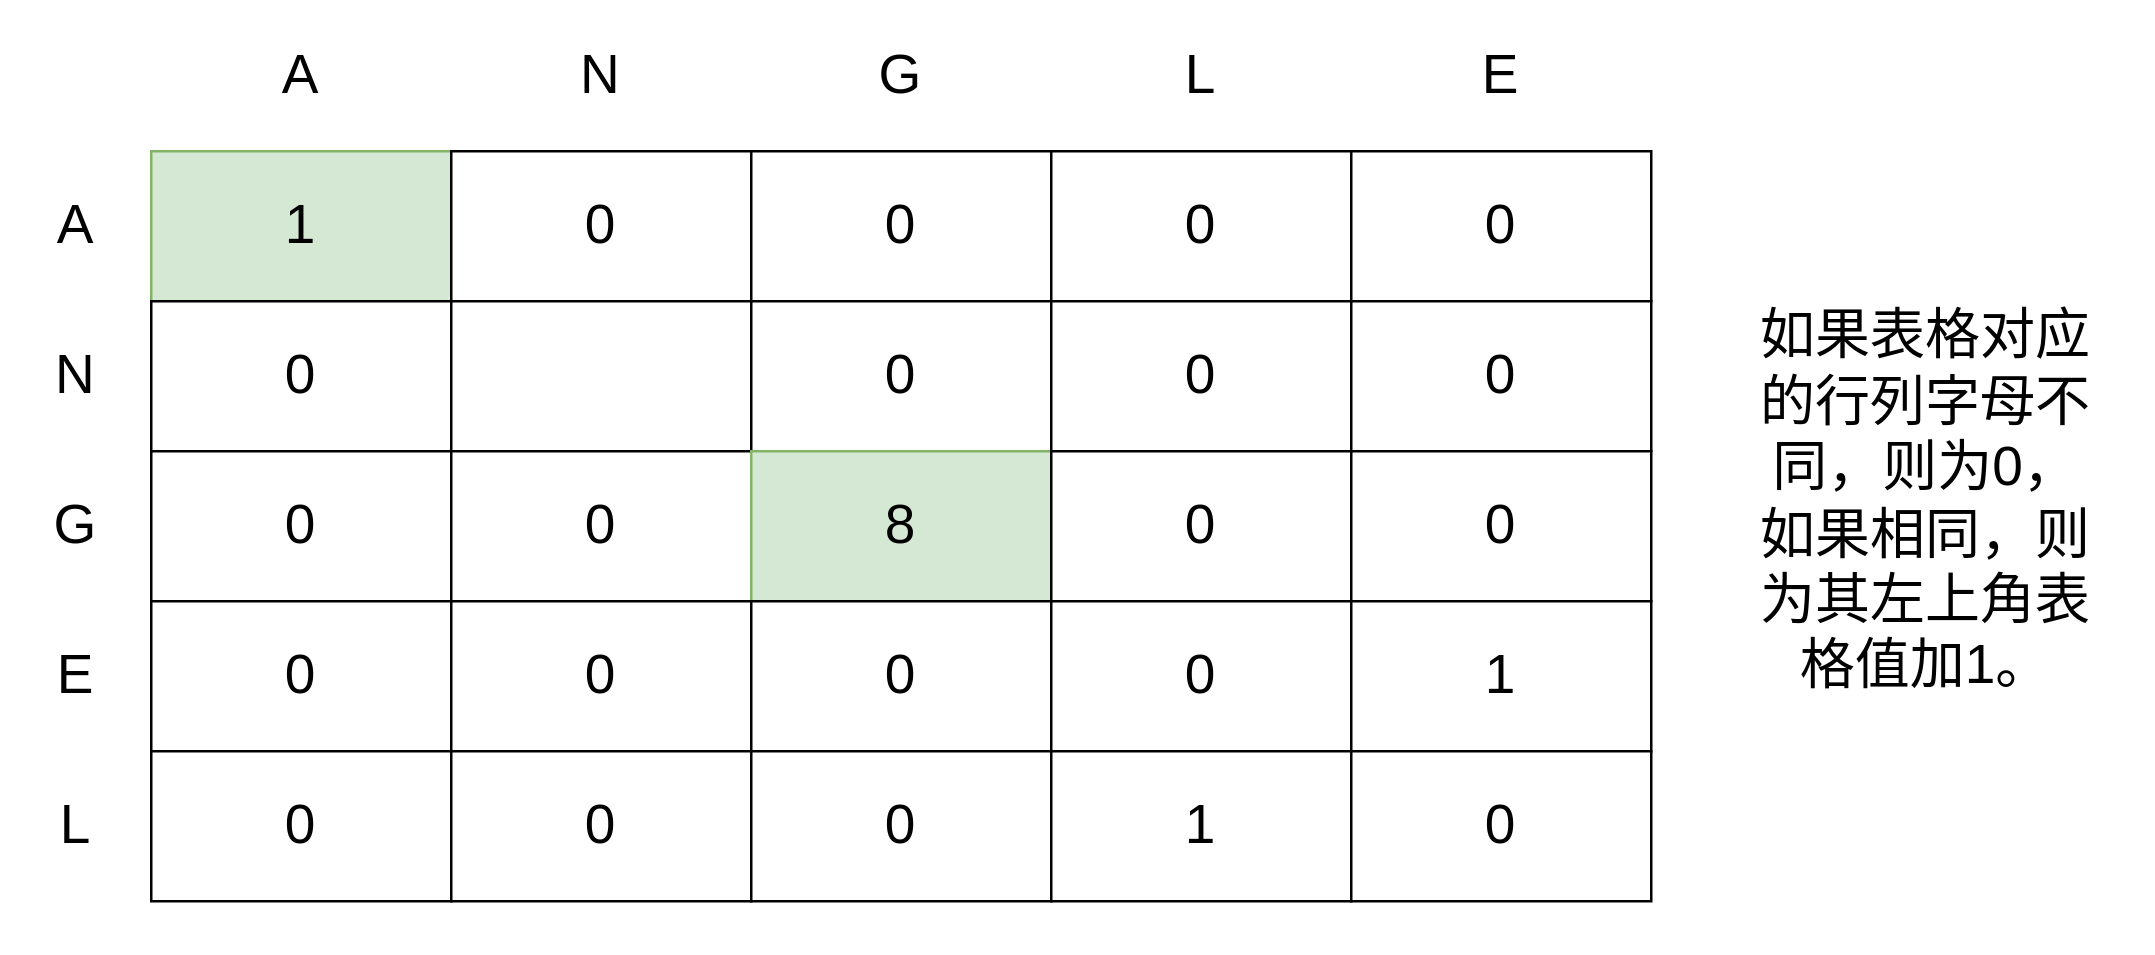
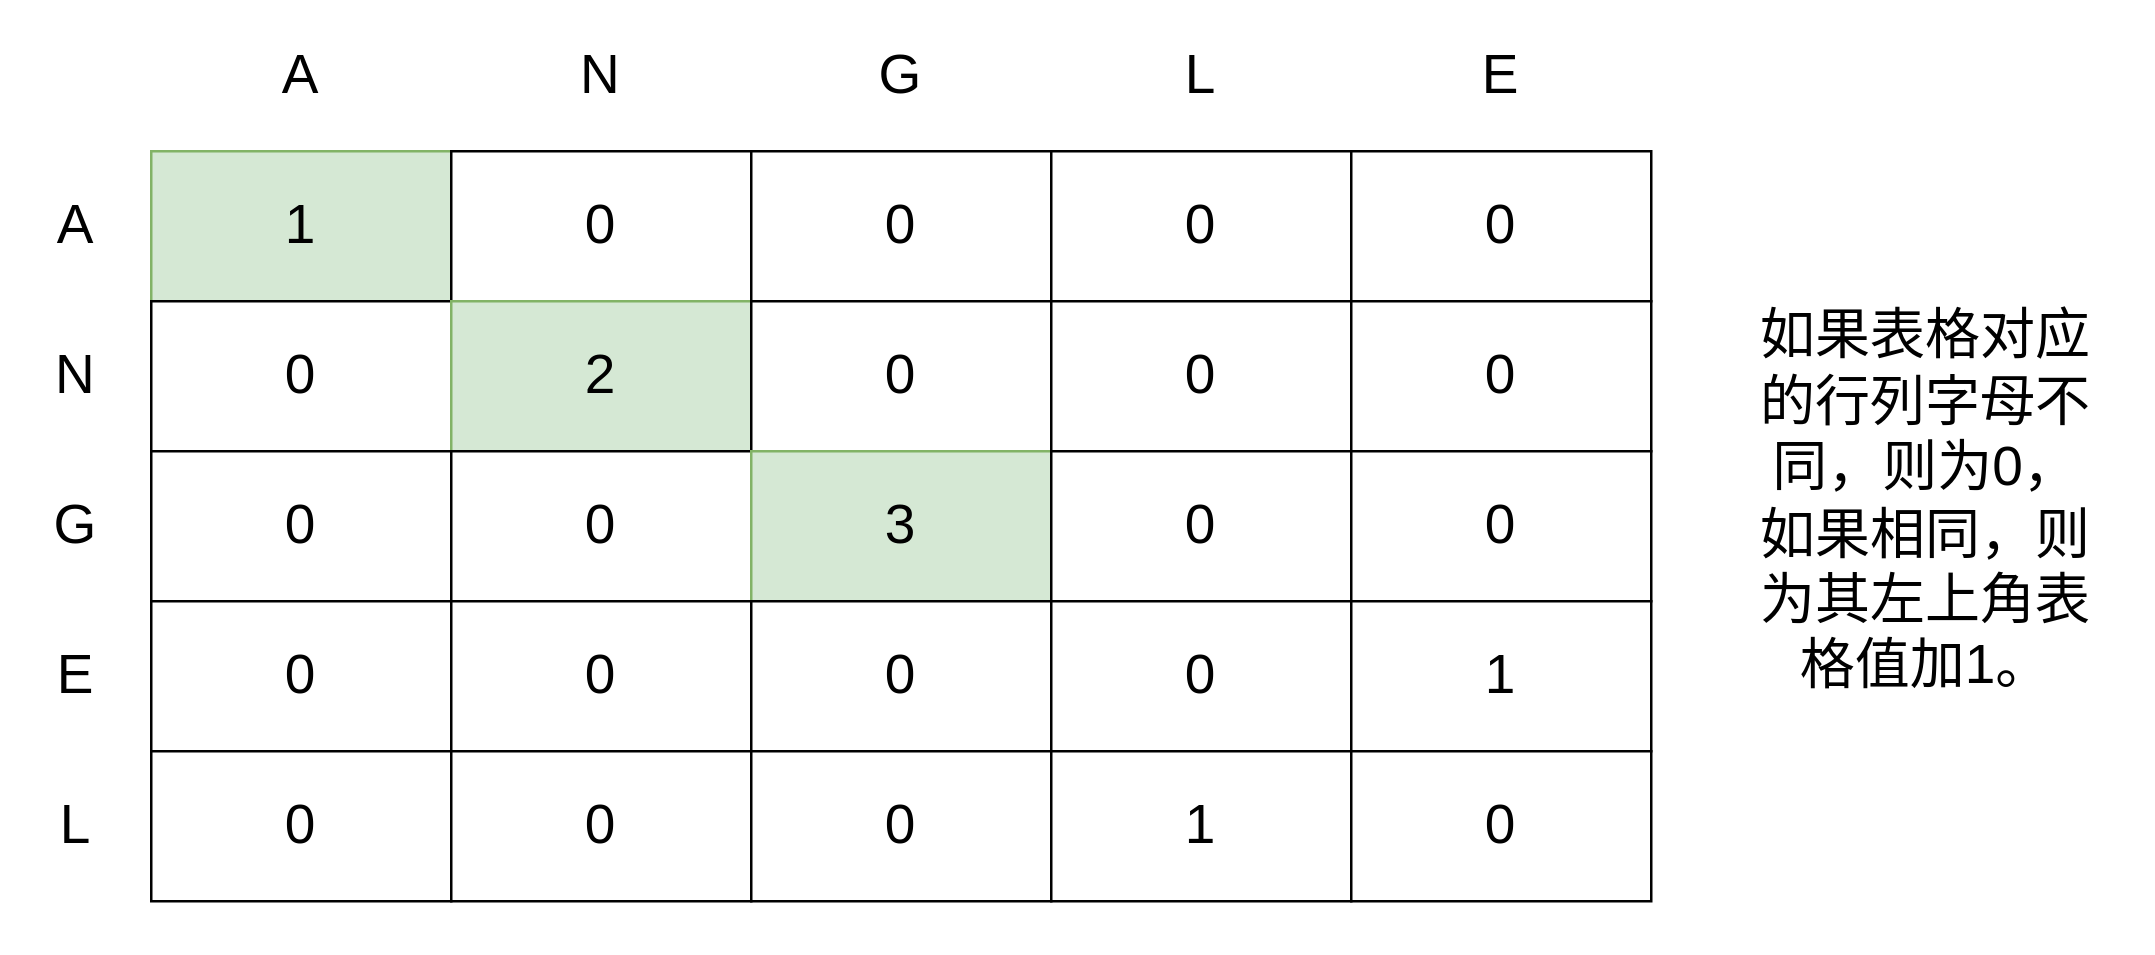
none -> (601, 376)
(901, 526) -> (901, 526)
